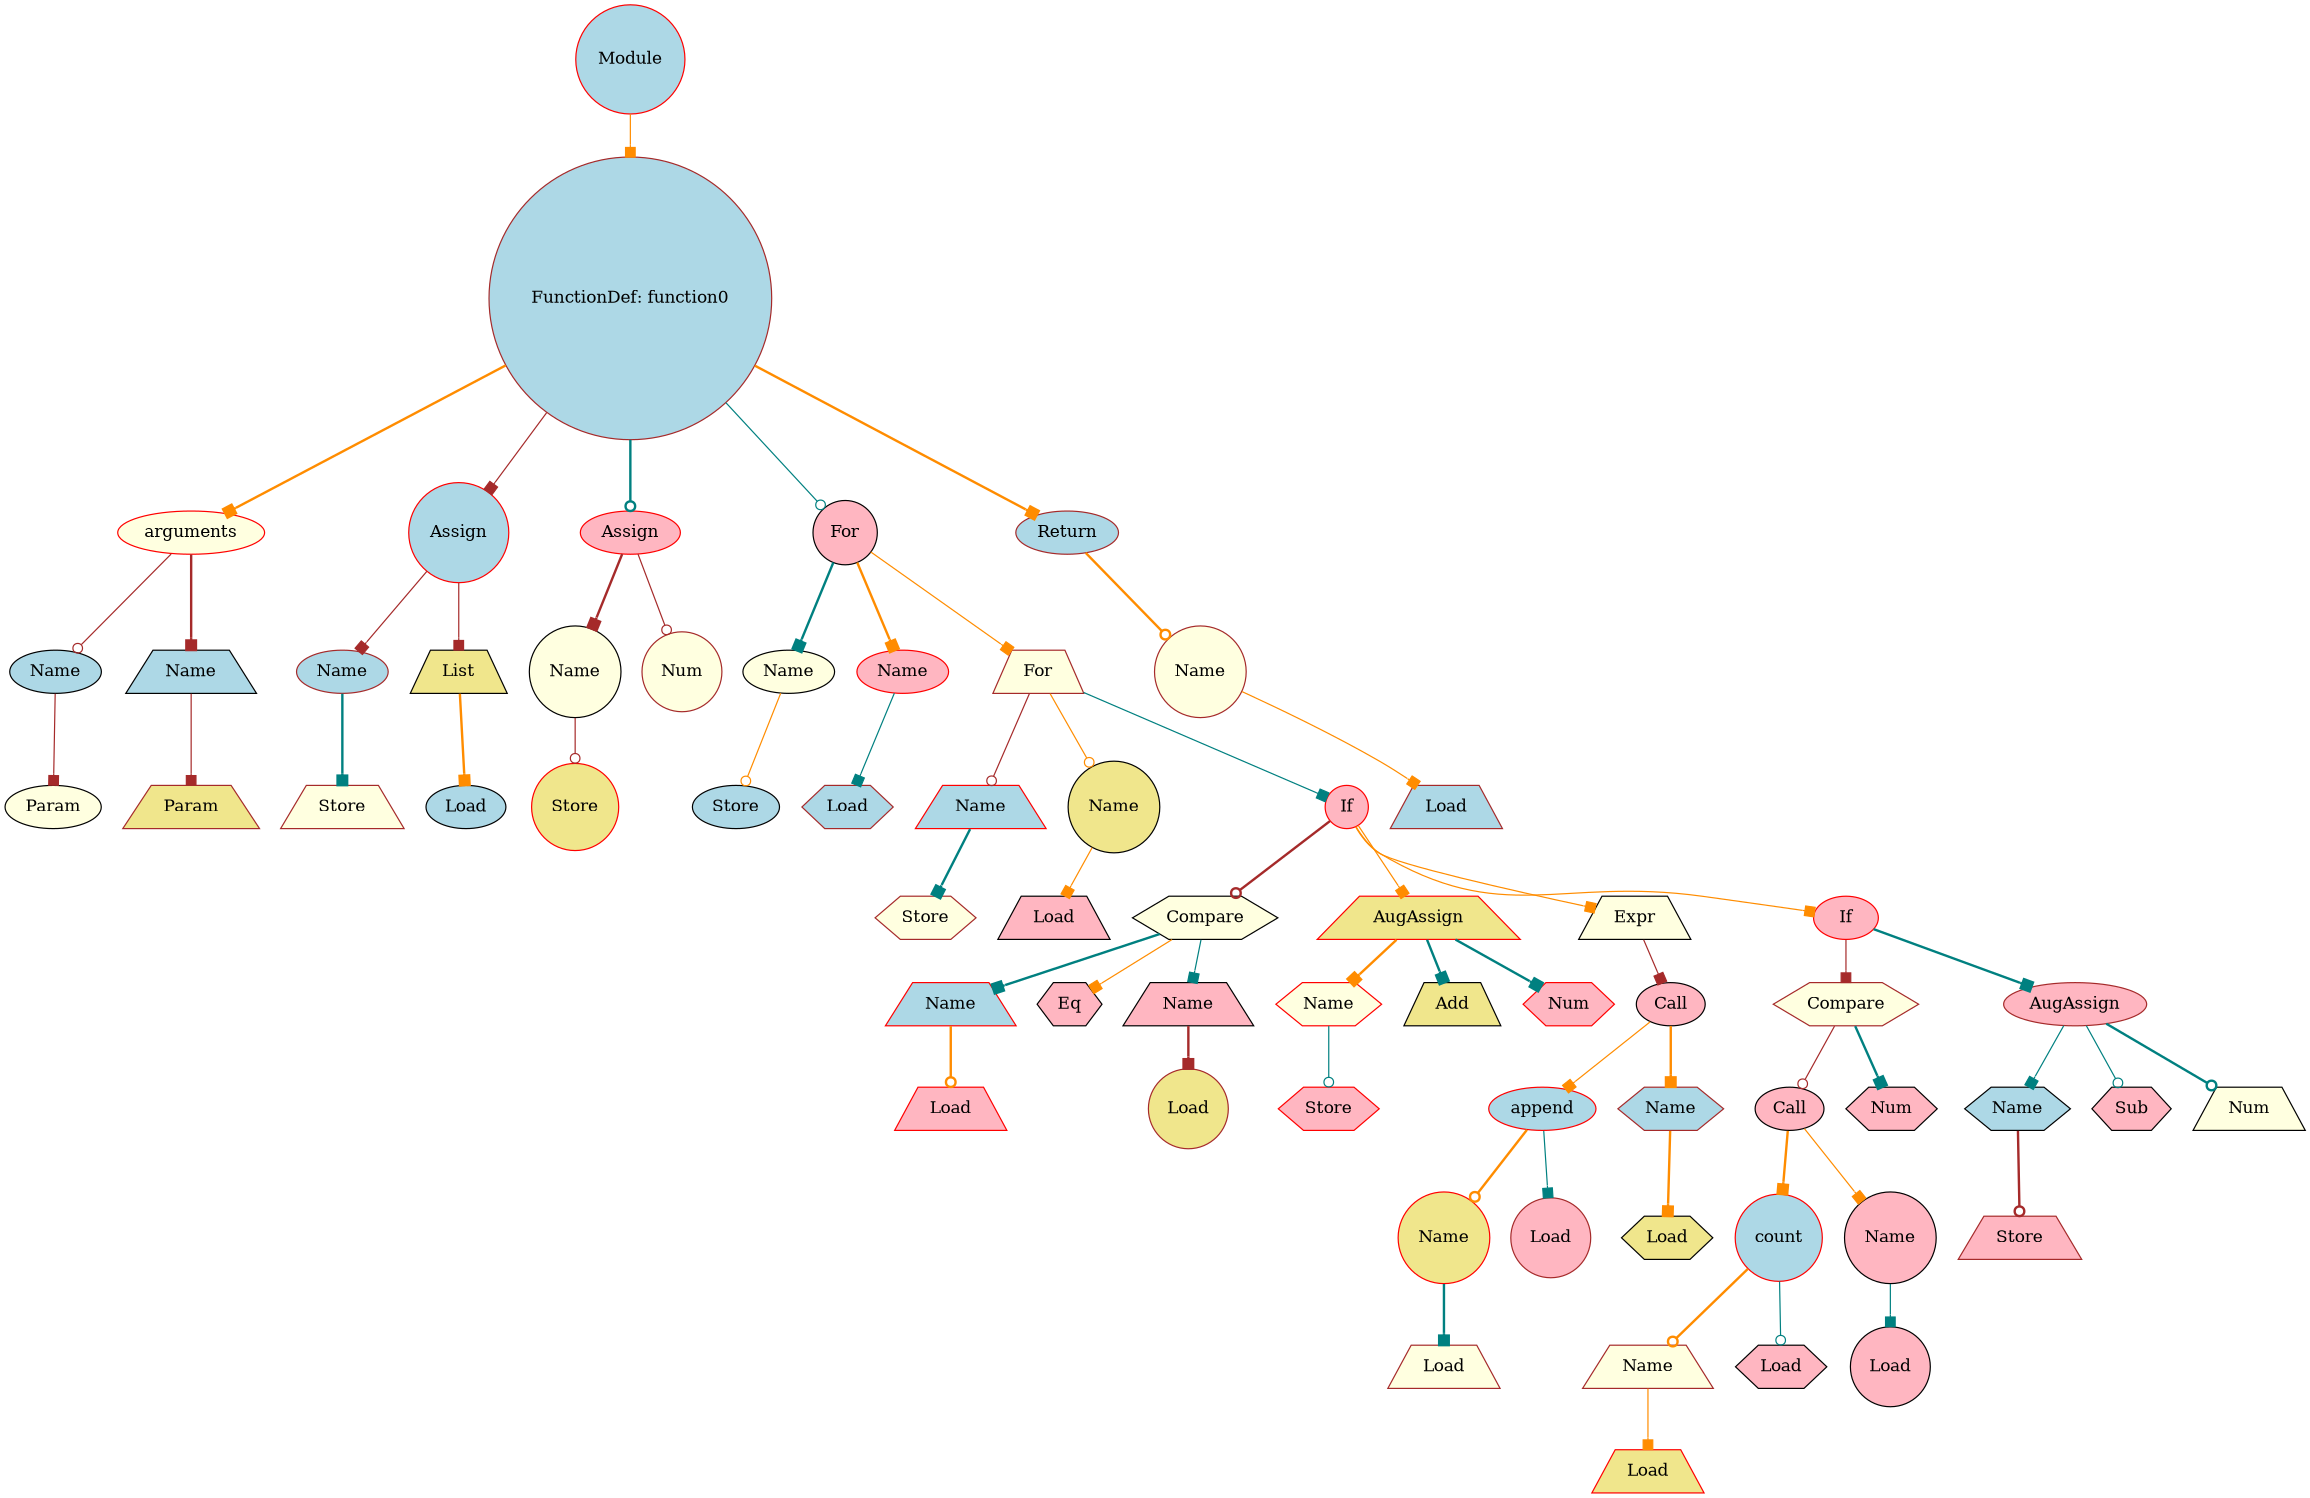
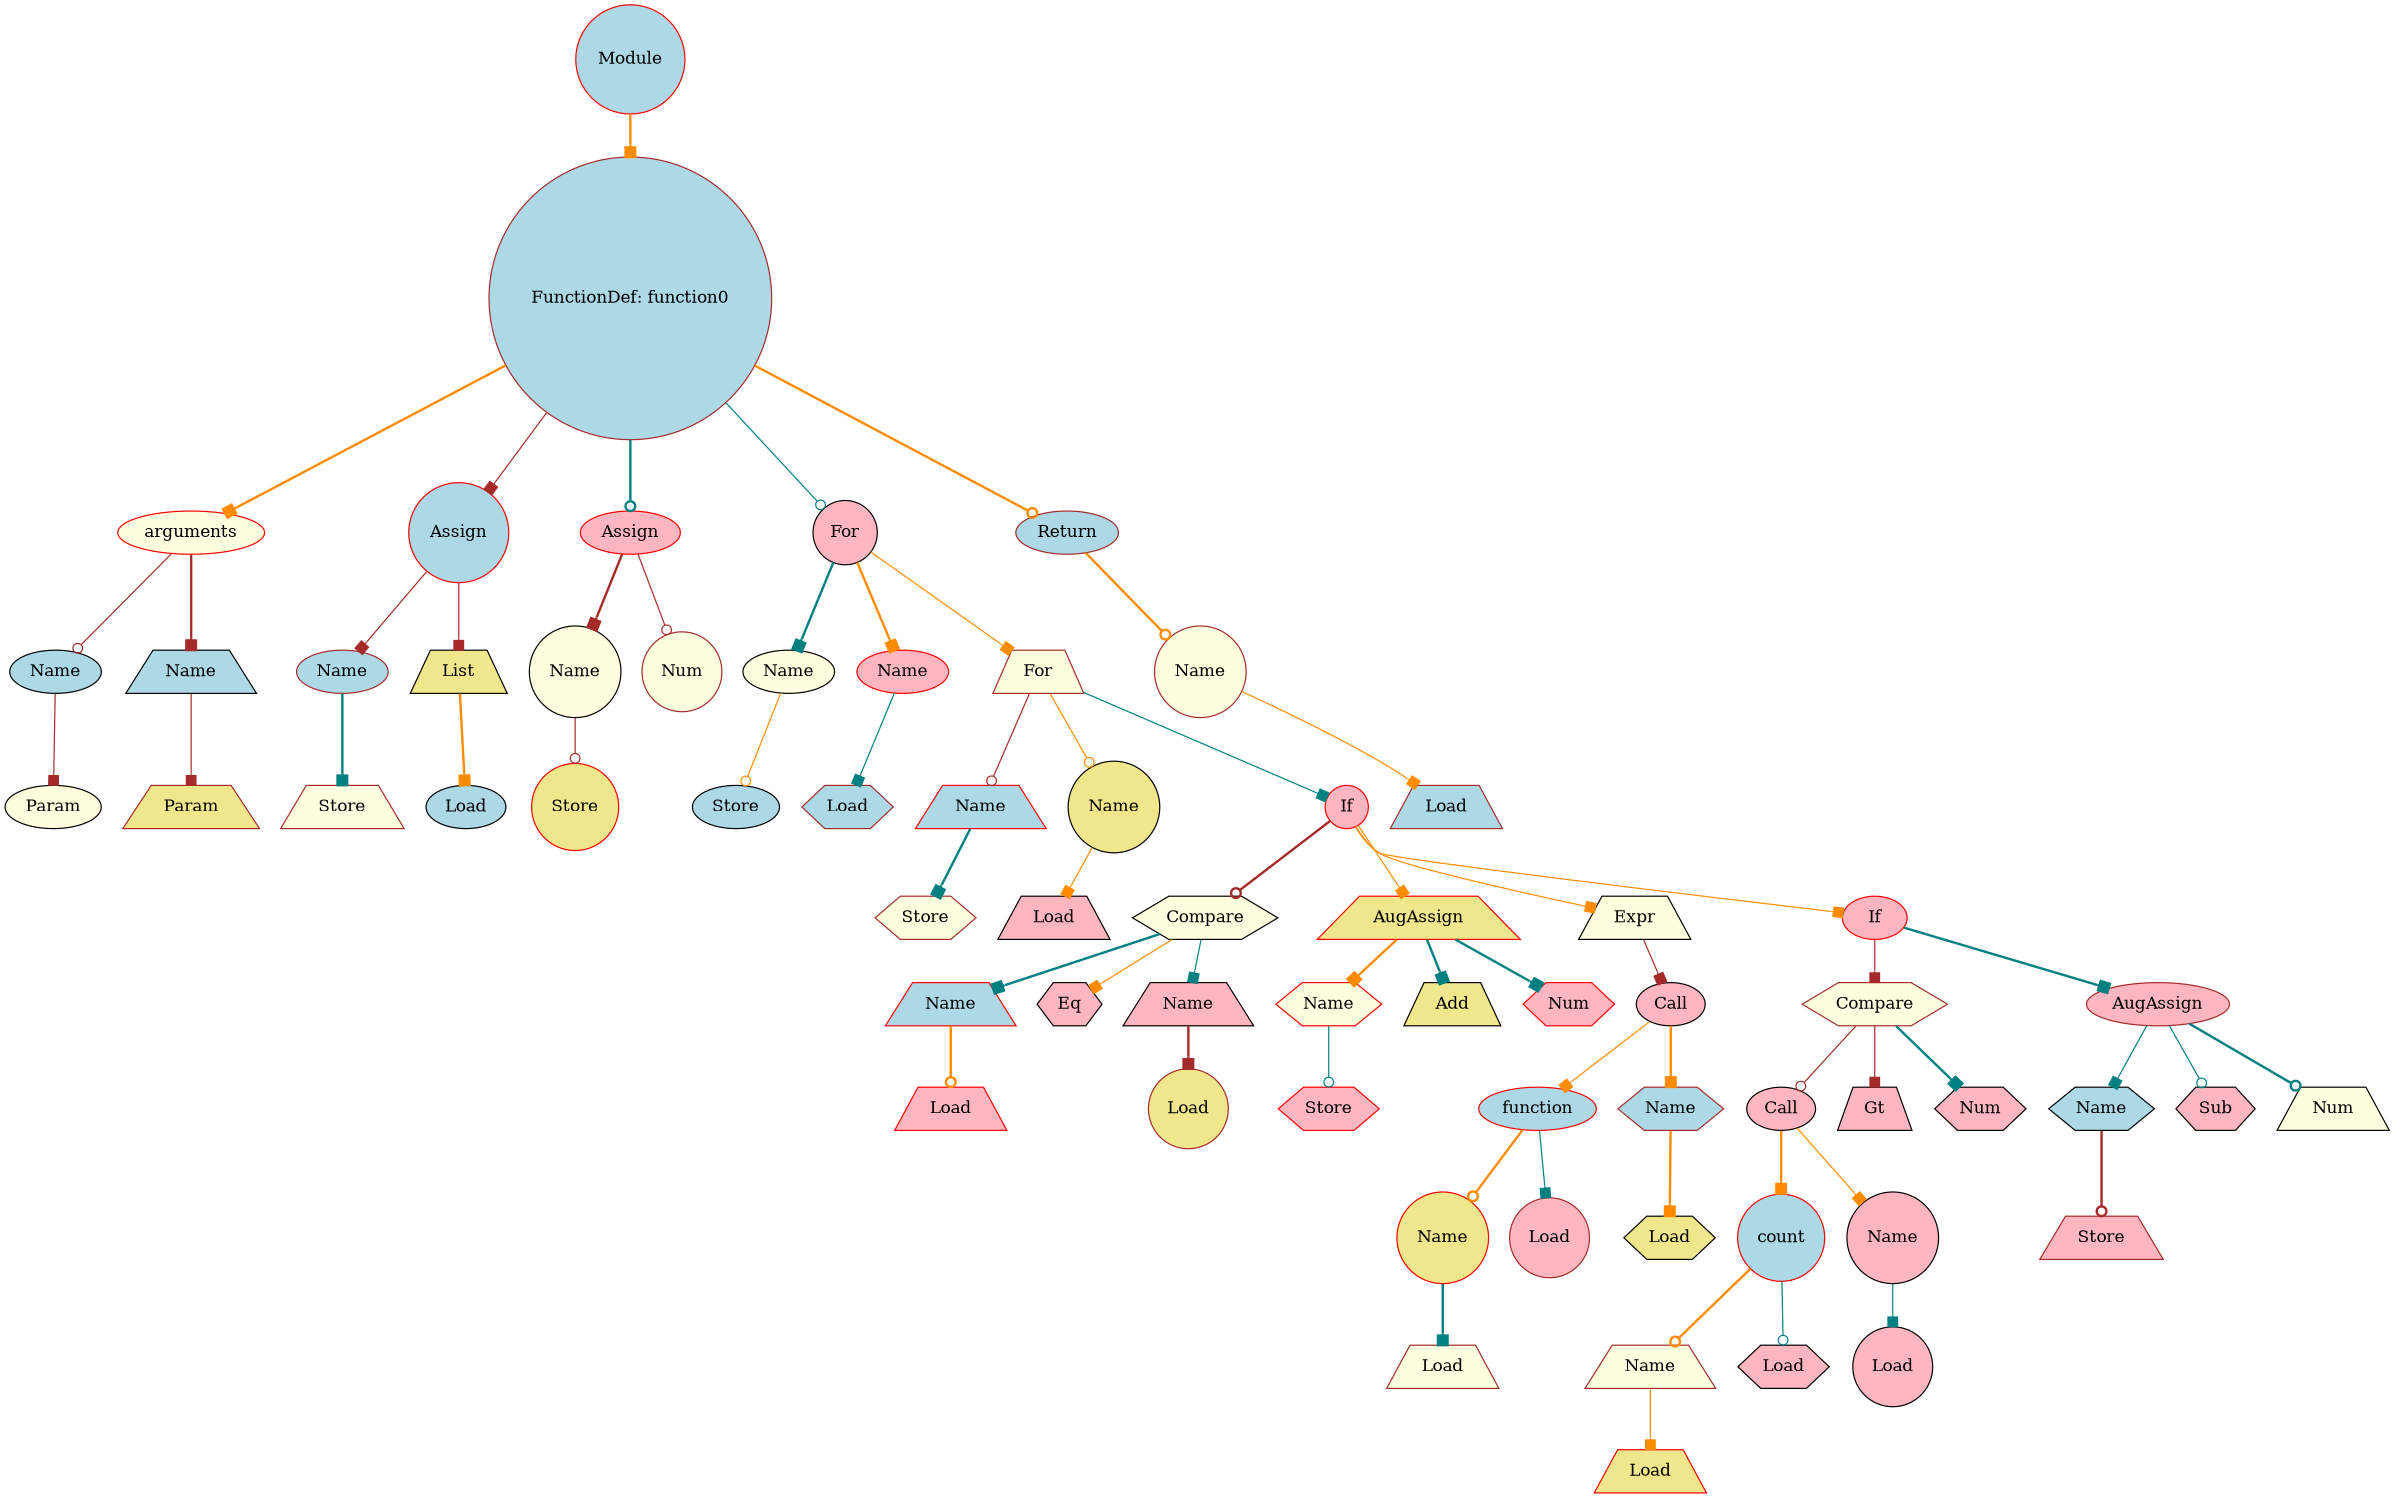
(630, 129) -> (630, 129)
(890, 438) -> (891, 438)
(1542, 1109) -> (1538, 1109)
none -> (1875, 1109)
